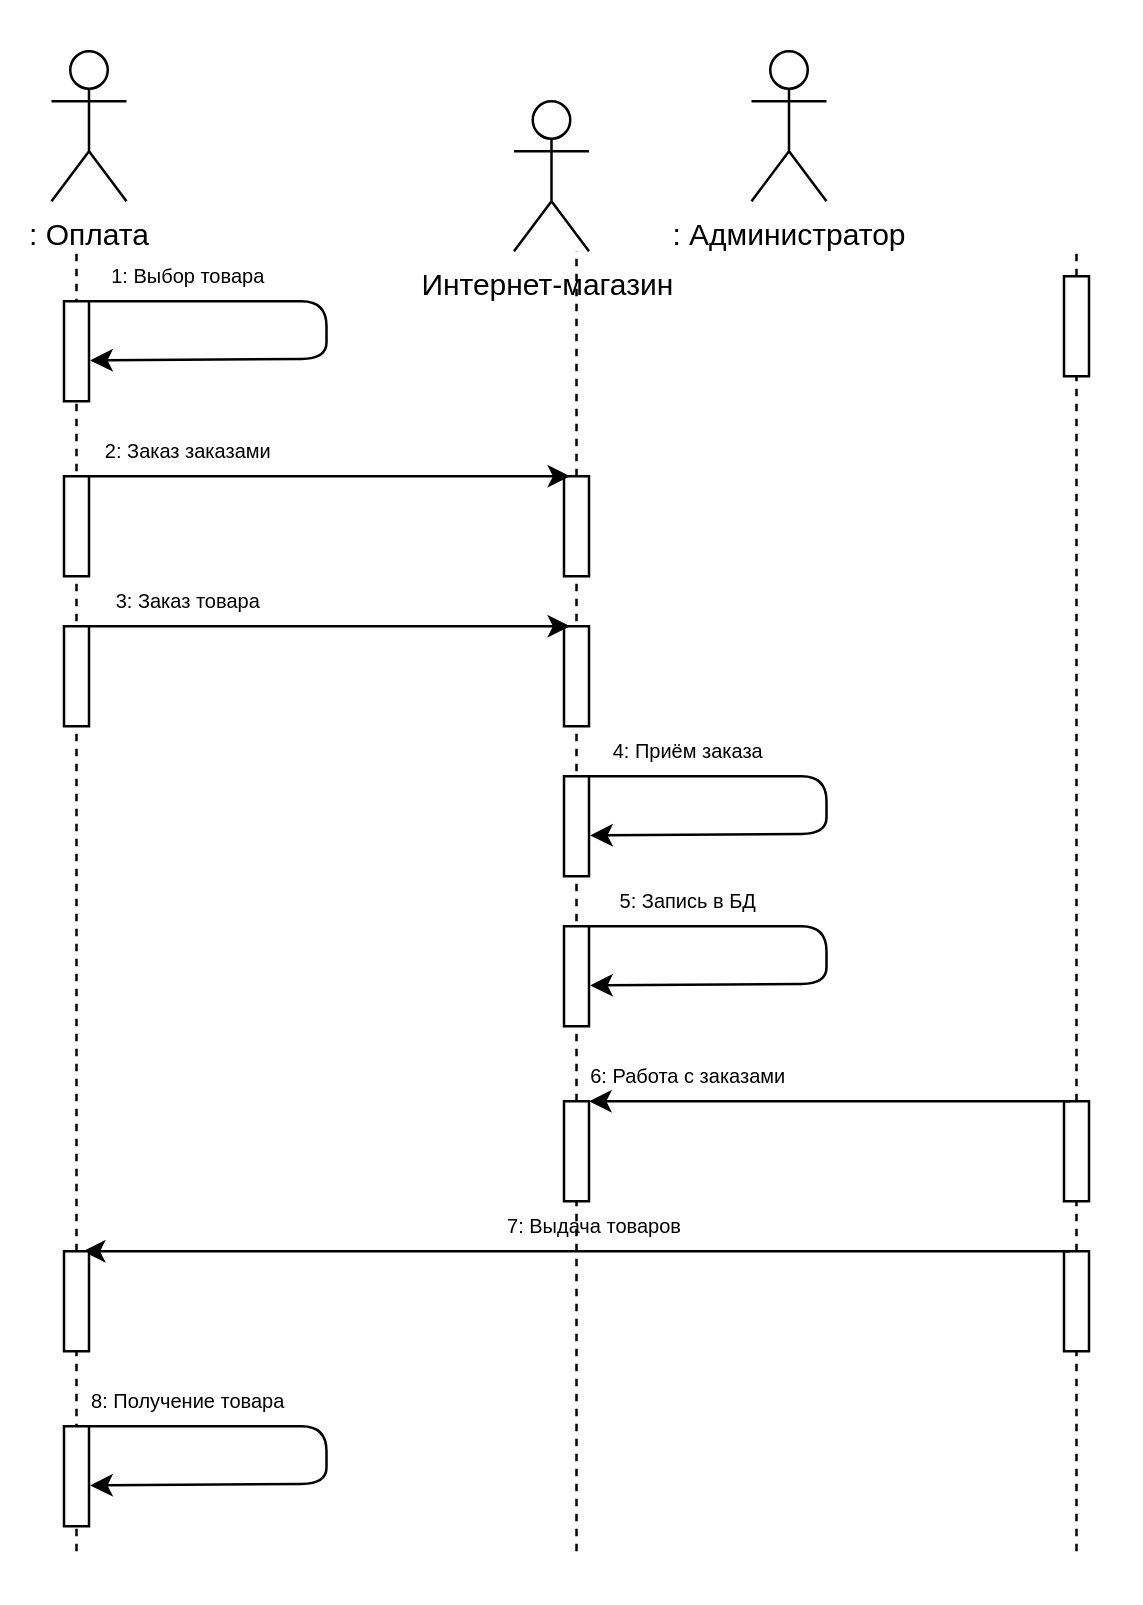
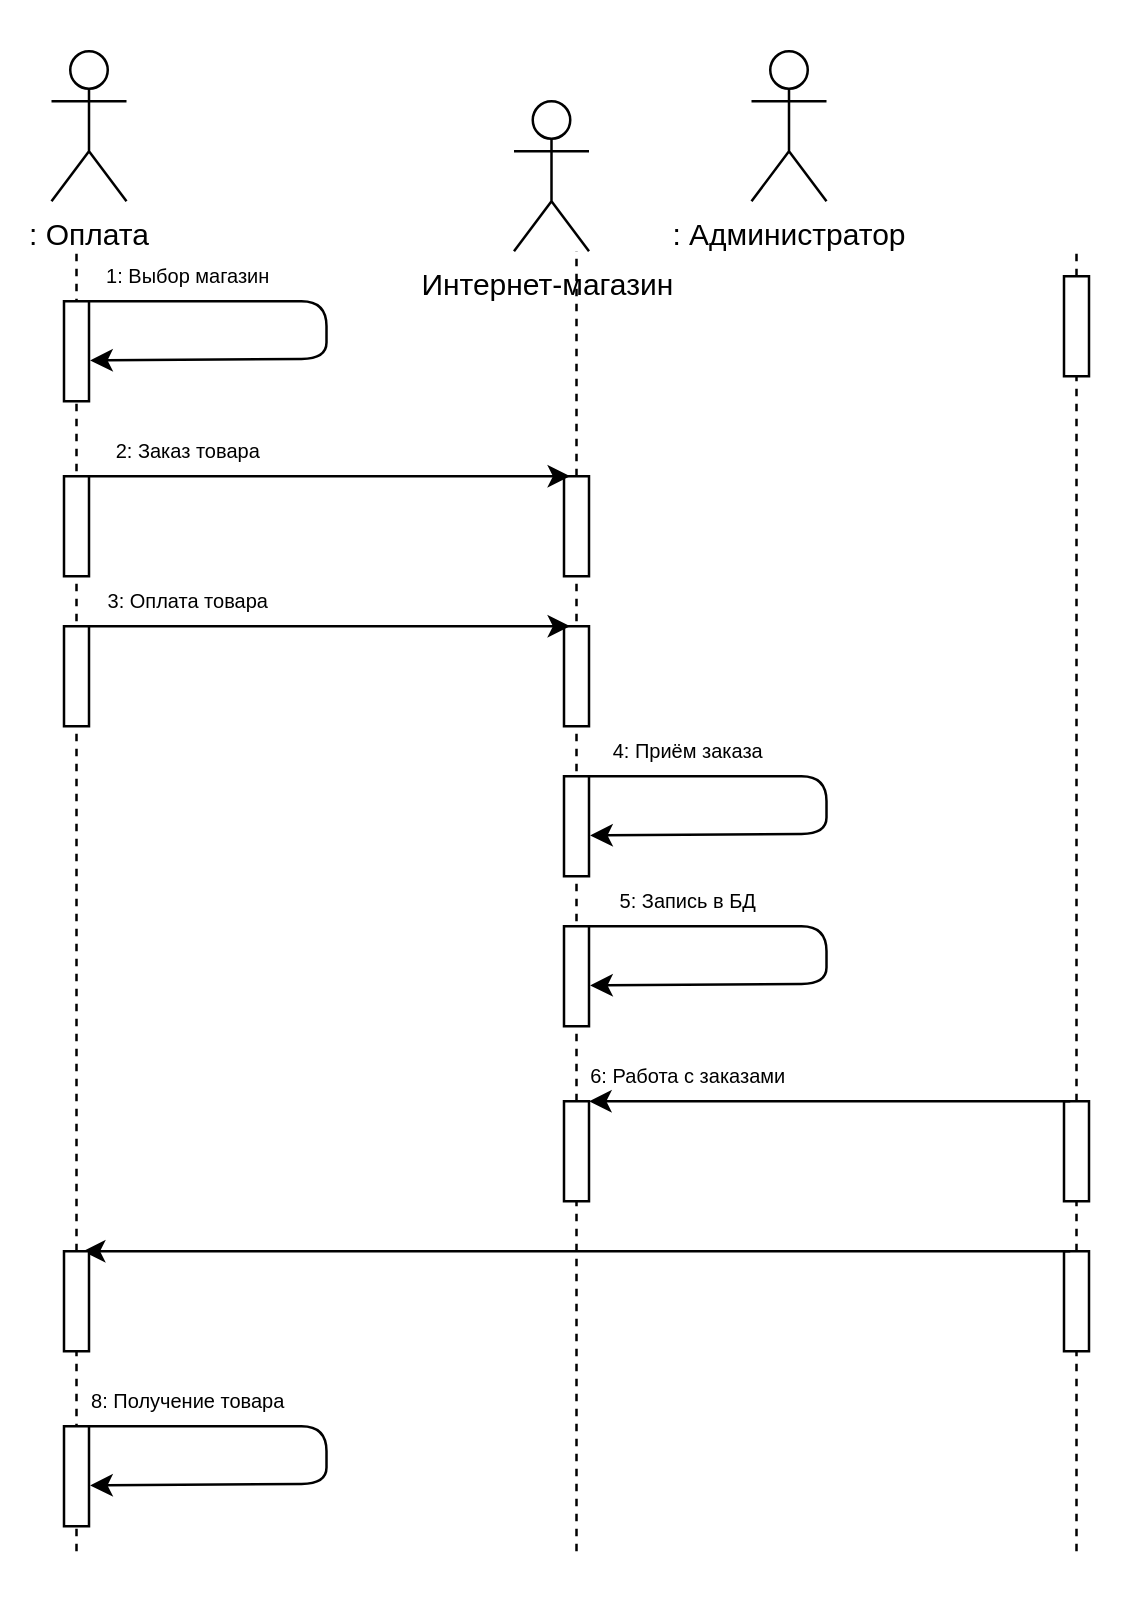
(189, 276) -> (189, 276)
(189, 451) -> (189, 451)
(189, 601) -> (189, 601)
(595, 1226) -> none
